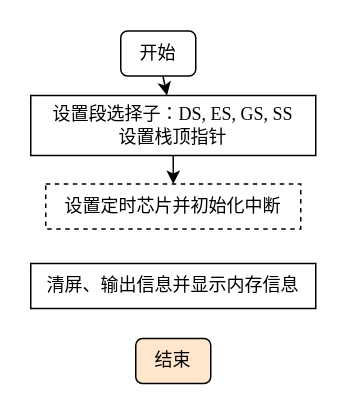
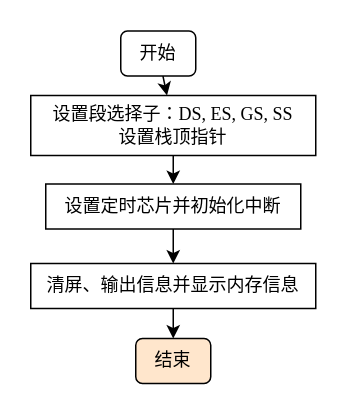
(173, 206) -> (173, 206)
none -> (173, 241)
none -> (173, 318)
